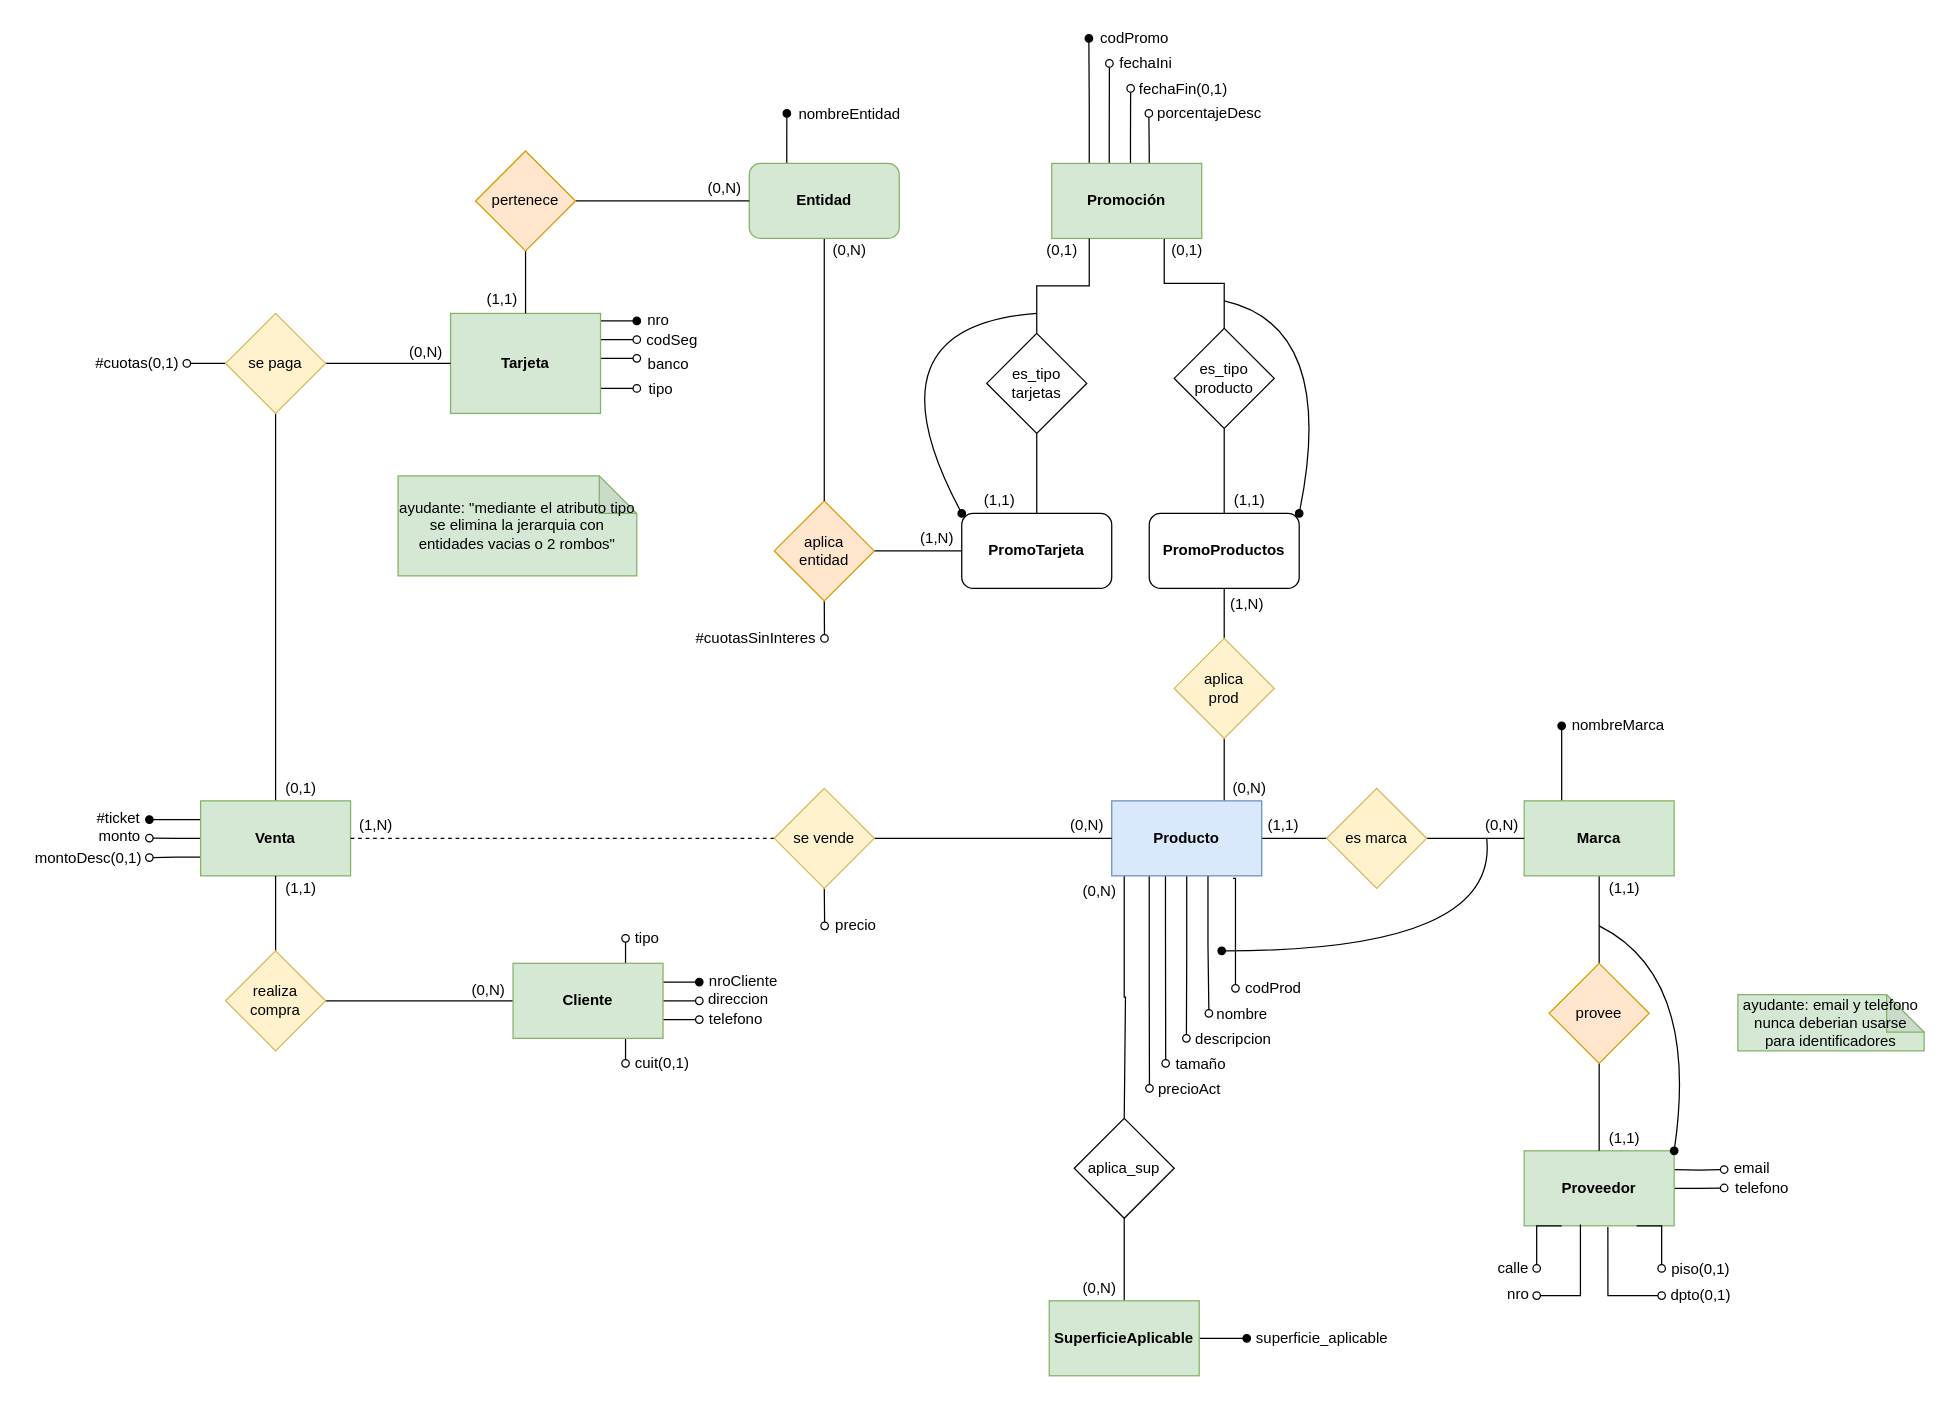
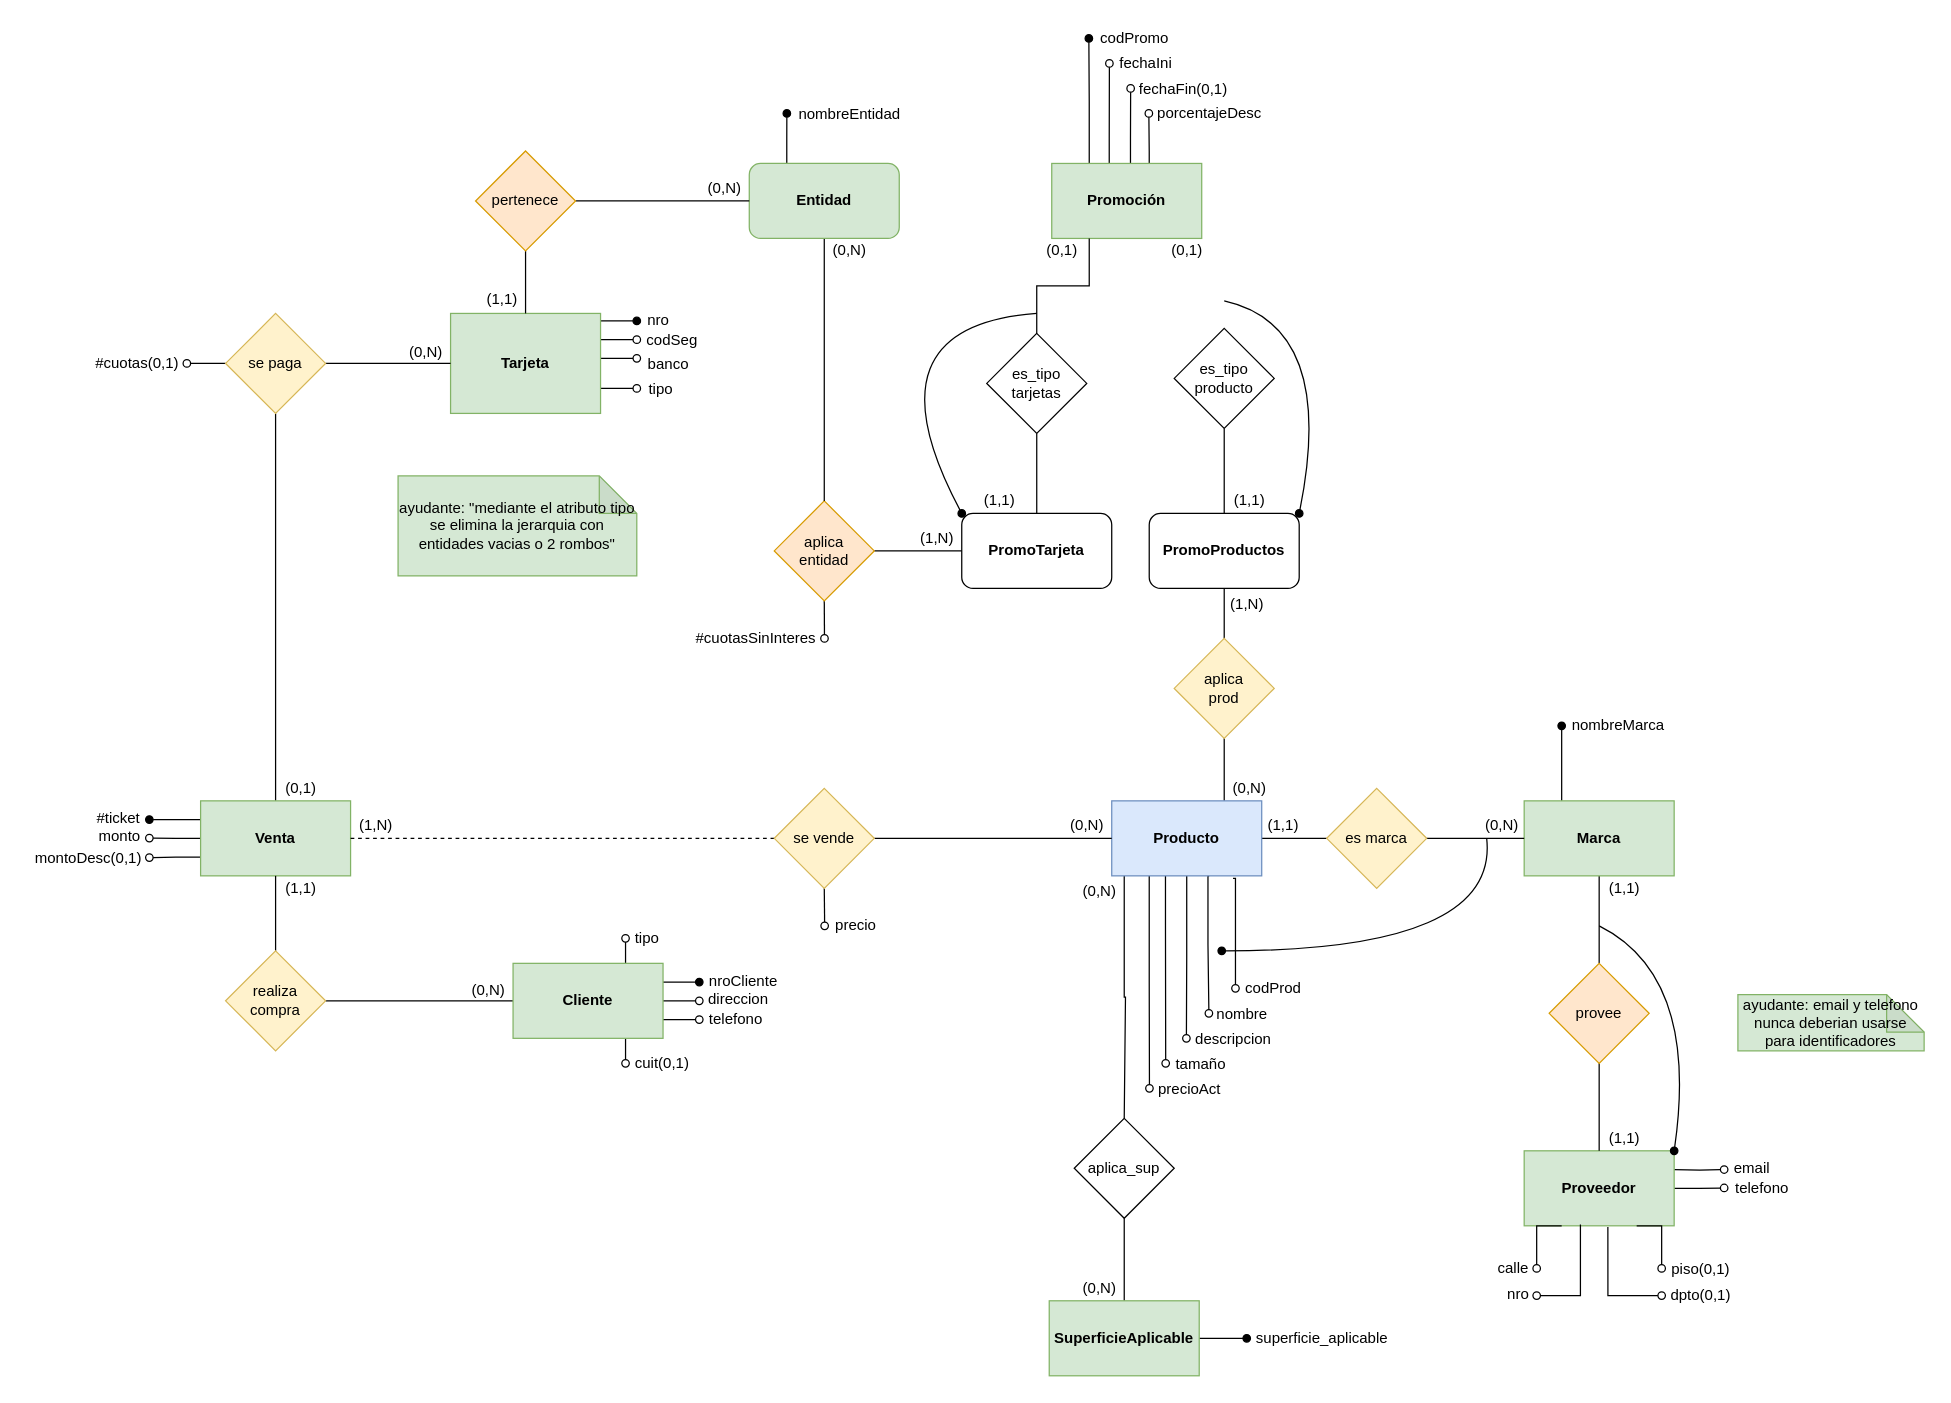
(1194, 283) -> none
